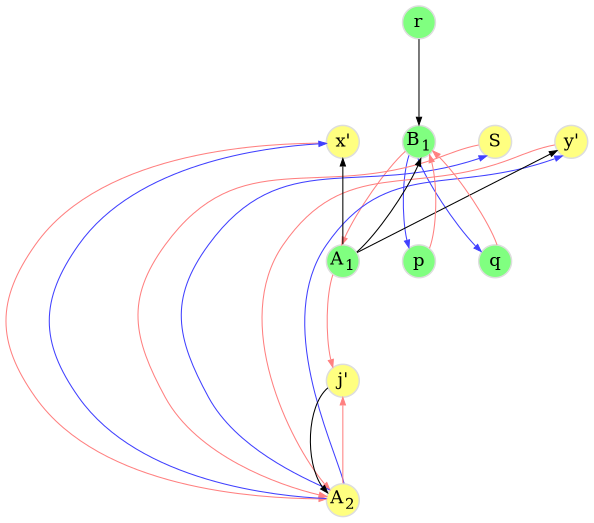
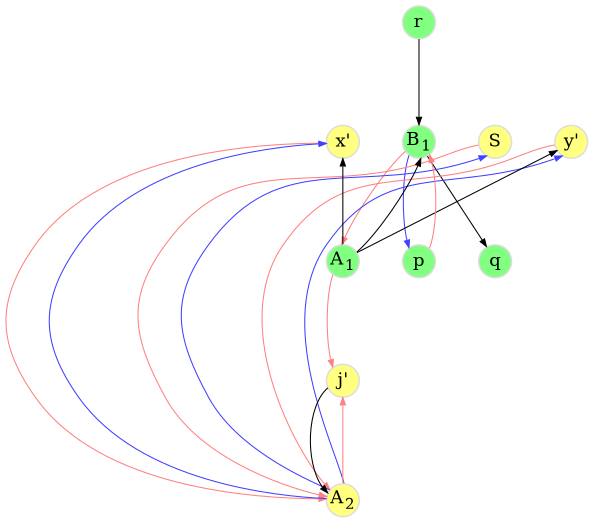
(476, 205) -> none
(451, 215) -> (452, 194)
